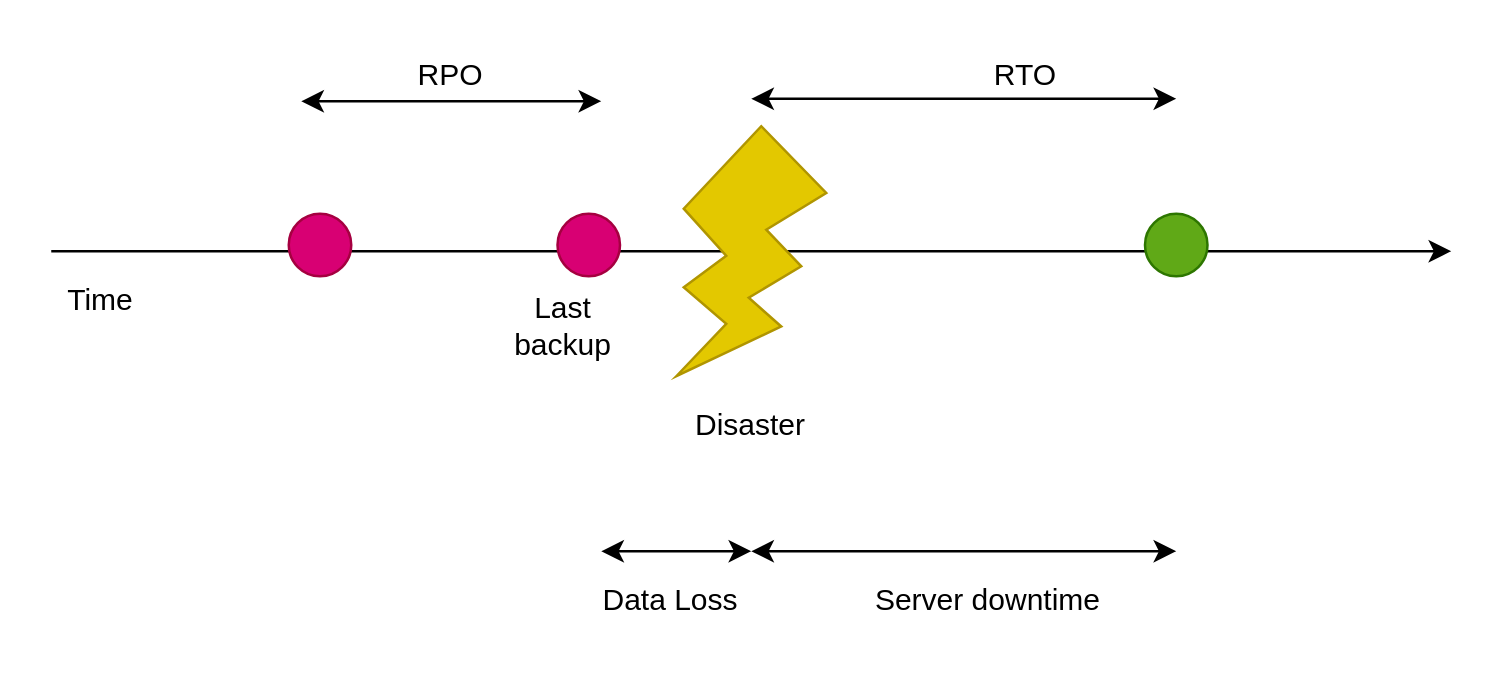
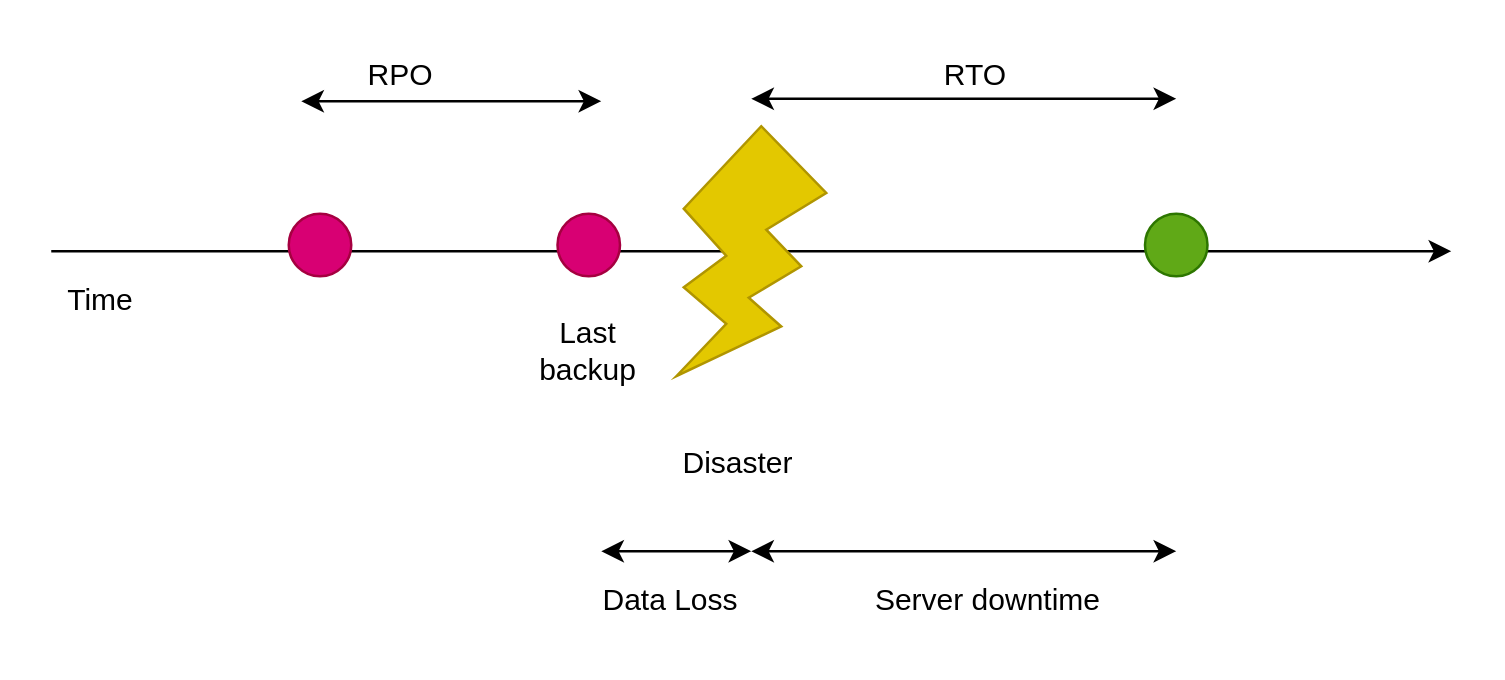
(451, 76) -> (401, 76)
(1026, 76) -> (976, 76)
(564, 326) -> (589, 351)
(751, 426) -> (739, 464)
